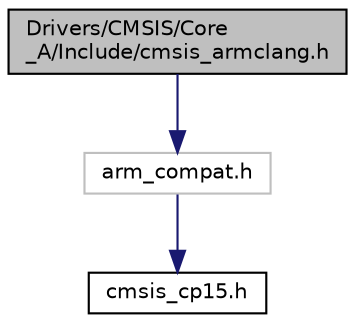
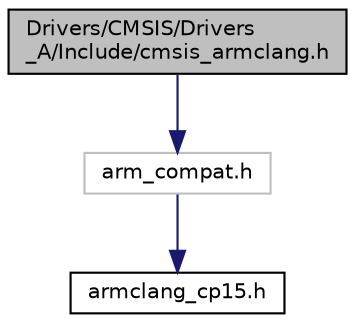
(178, 42) -> (178, 42)
(178, 293) -> (178, 293)
